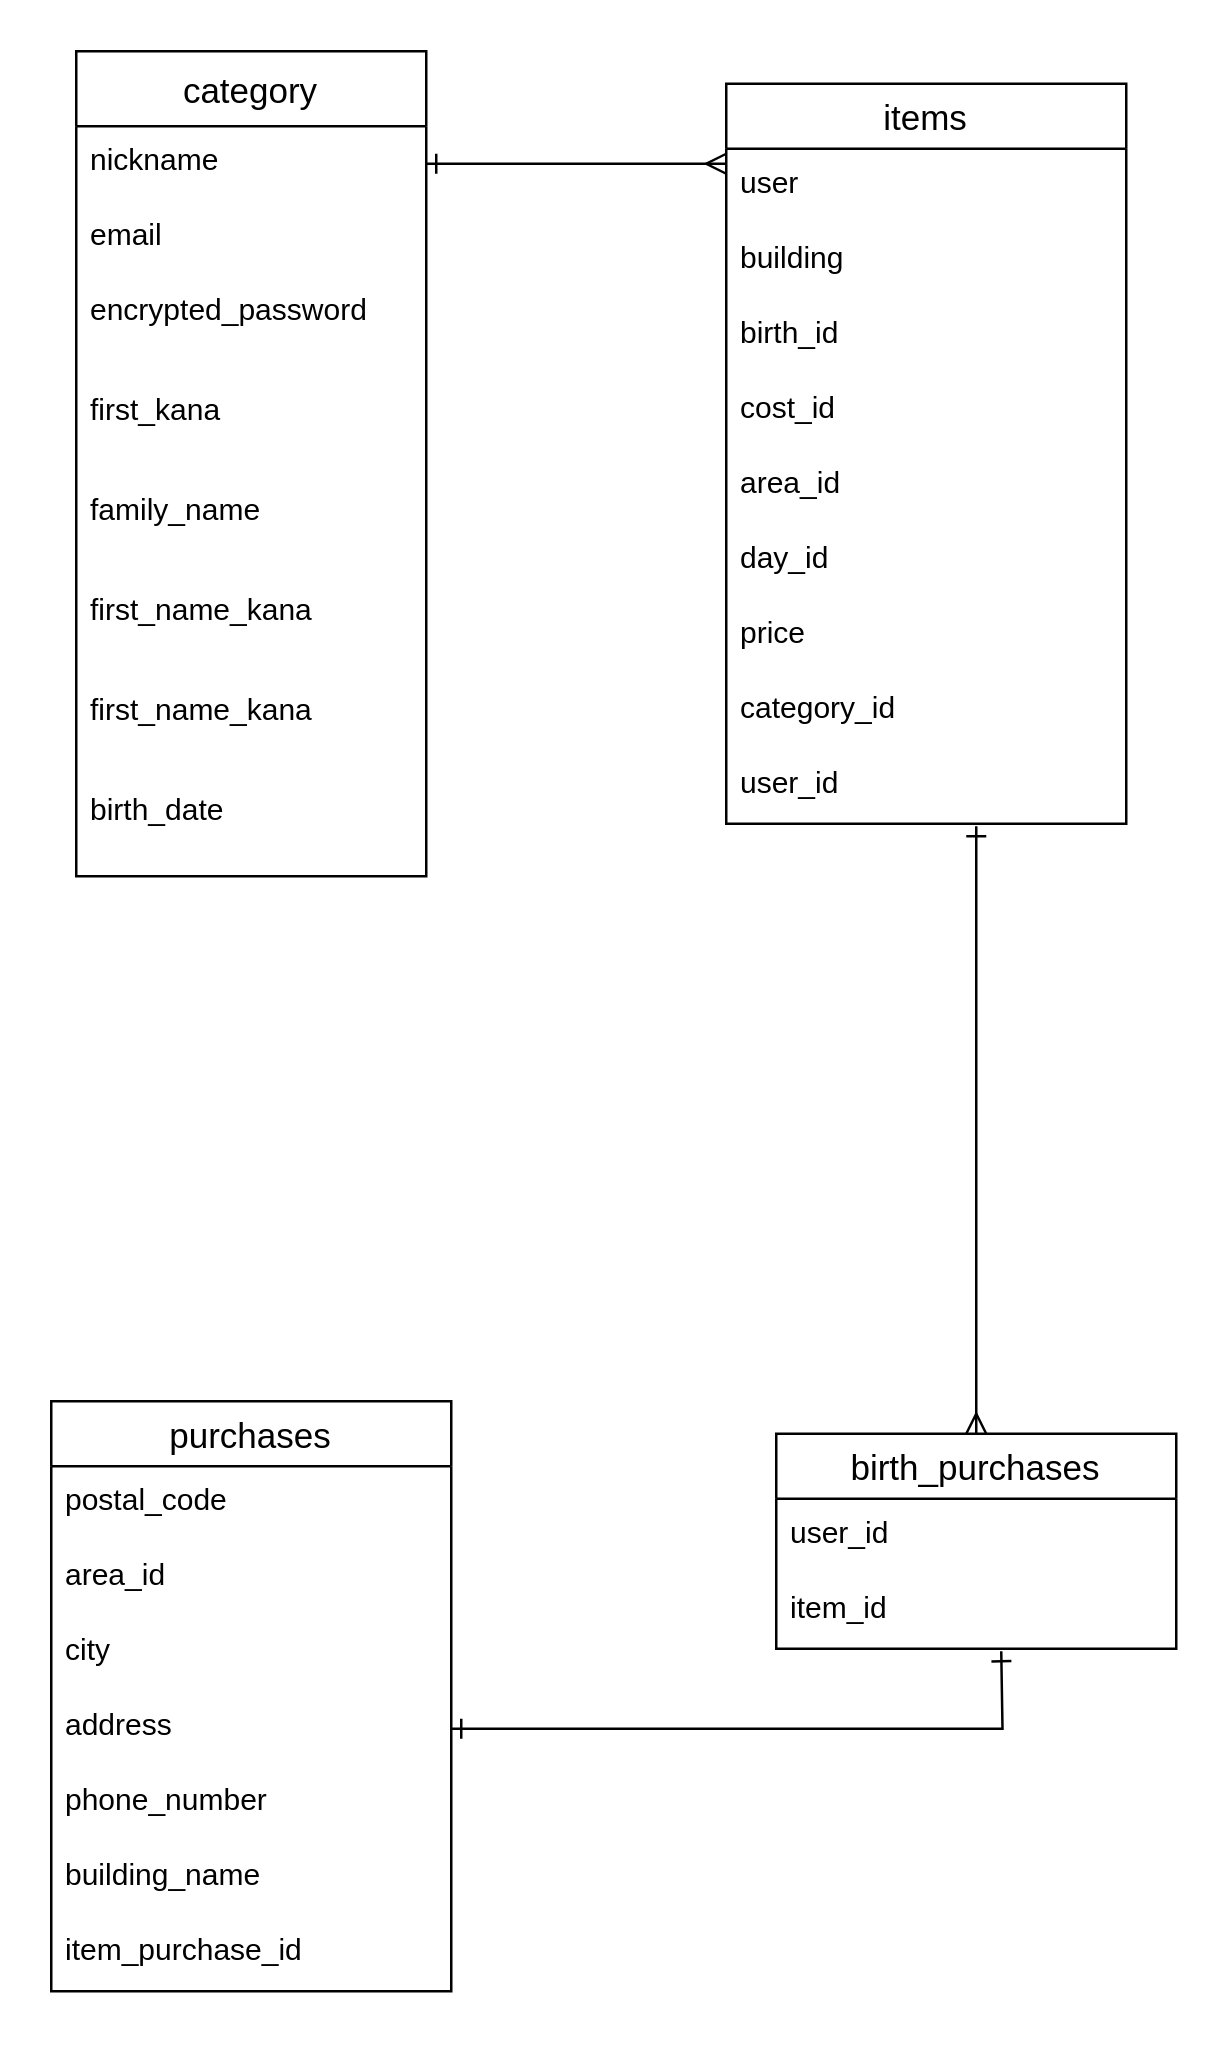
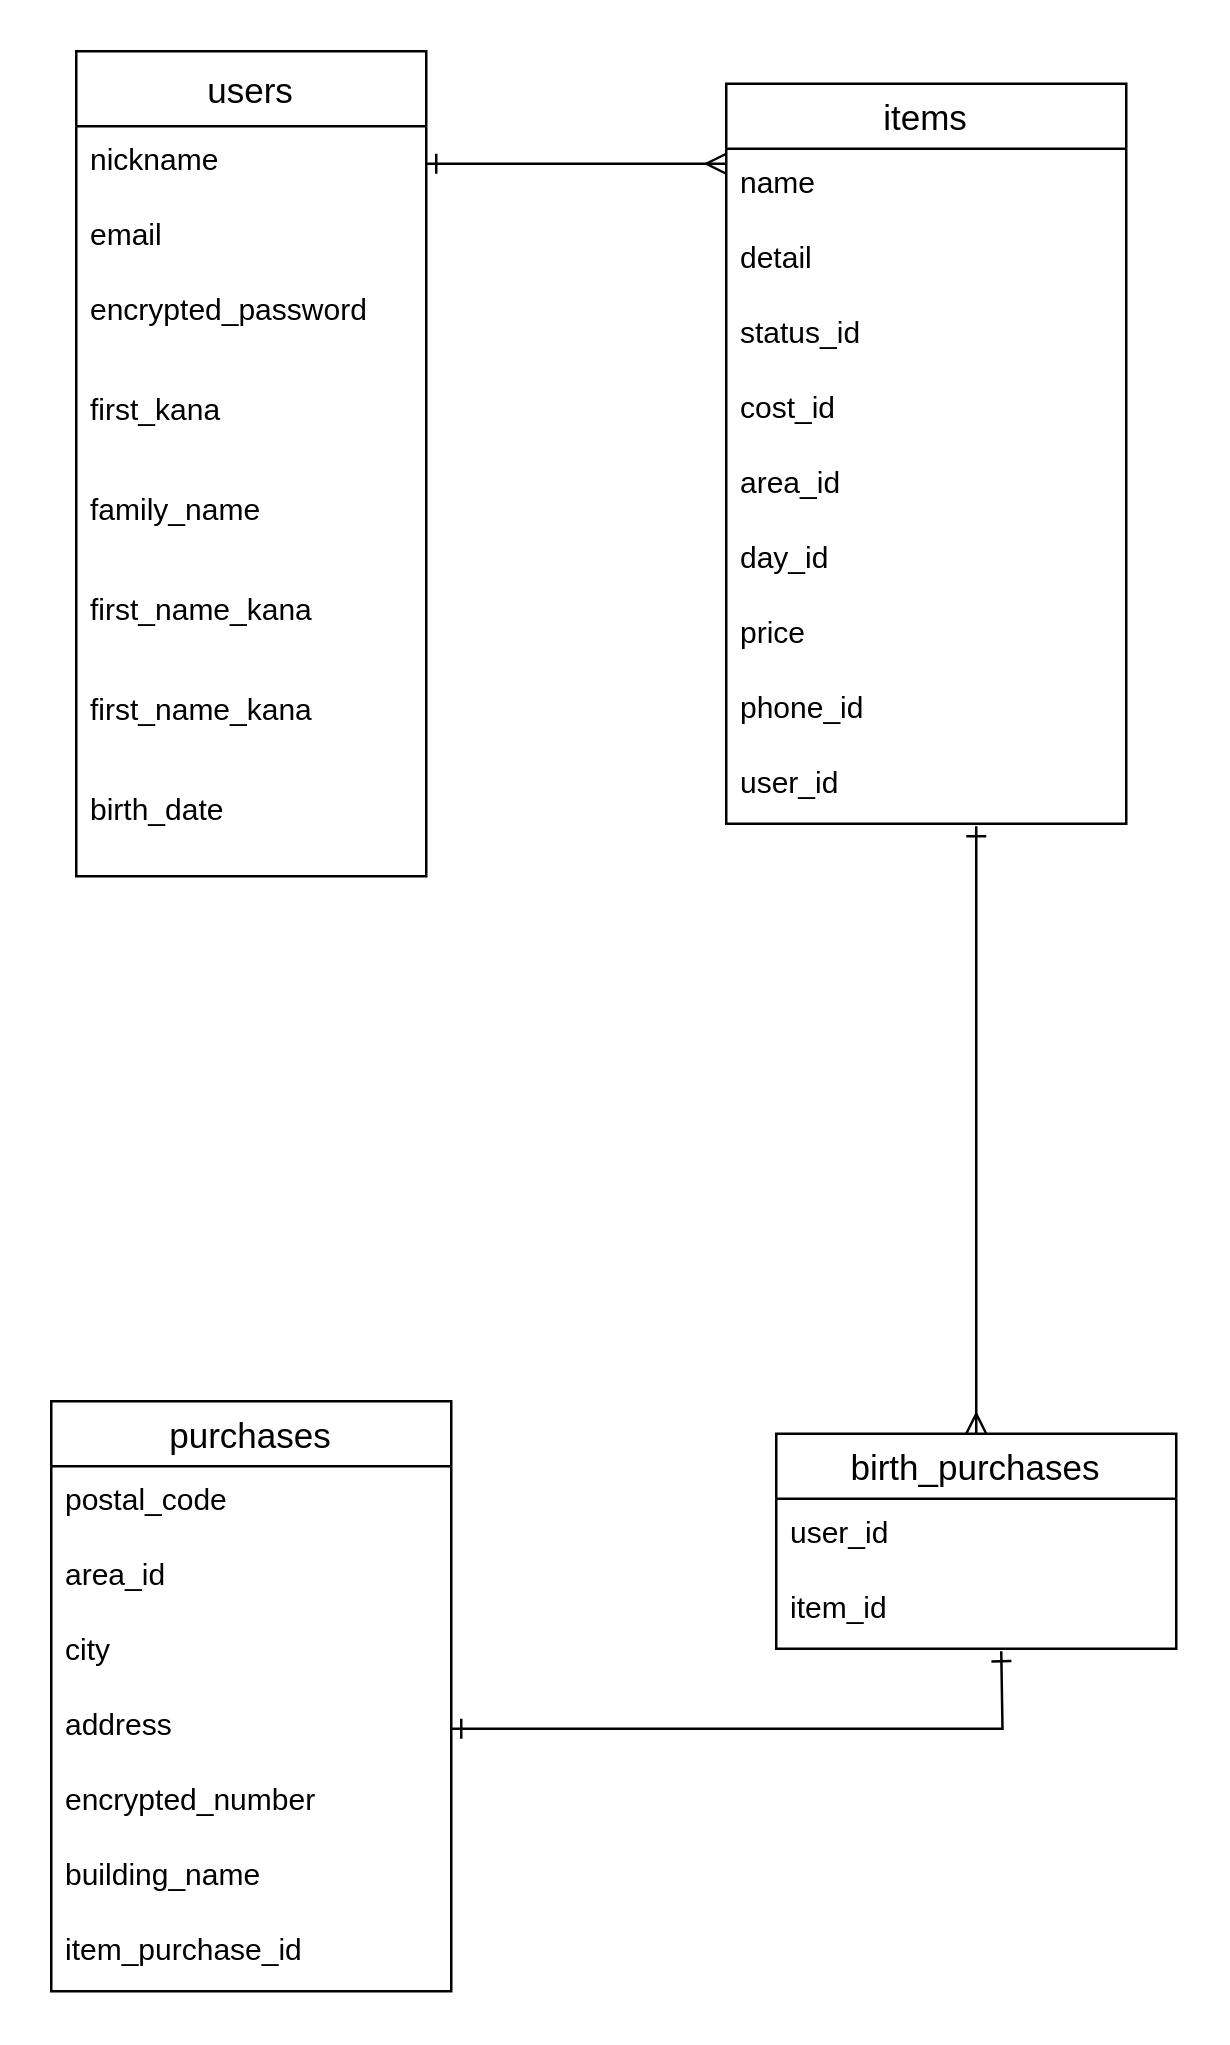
(250, 91) -> (250, 91)
(774, 183) -> (774, 183)
(796, 258) -> (783, 258)
(799, 333) -> (812, 333)
(829, 708) -> (803, 708)
(166, 1800) -> (199, 1800)
